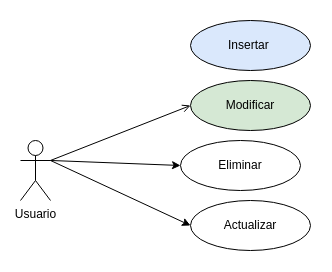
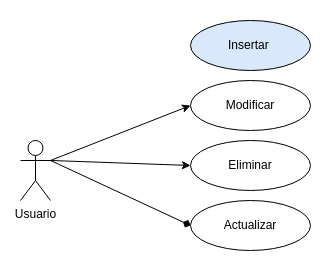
(251, 106) -> (251, 106)
(185, 108) -> (183, 109)
(241, 166) -> (251, 166)
(183, 222) -> (183, 222)
